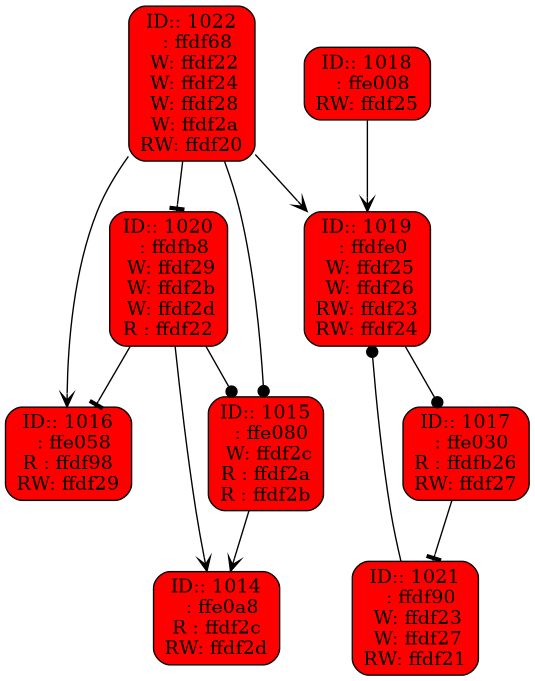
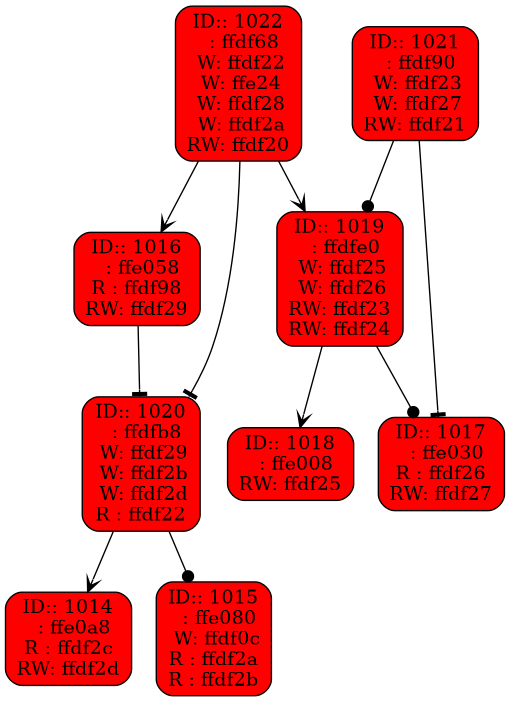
(192, 84) -> (239, 84)
(367, 159) -> (313, 380)
(252, 272) -> none
(114, 374) -> (139, 358)
(266, 454) -> (214, 639)
(466, 463) -> (441, 474)
(443, 527) -> (429, 275)
(242, 534) -> none
